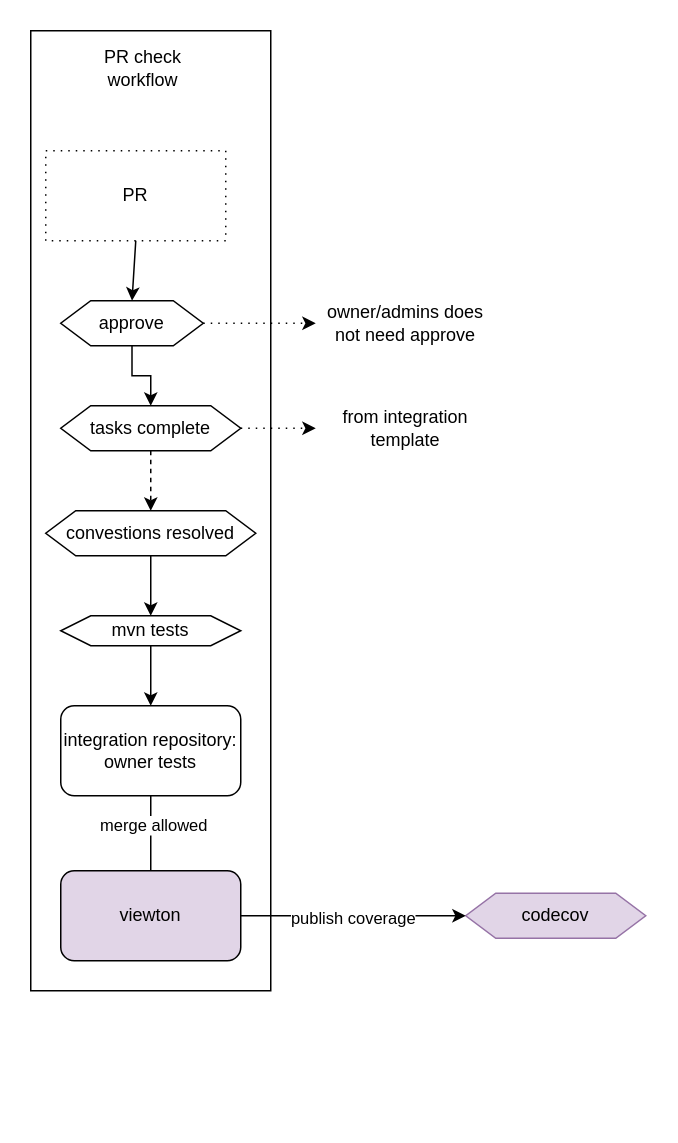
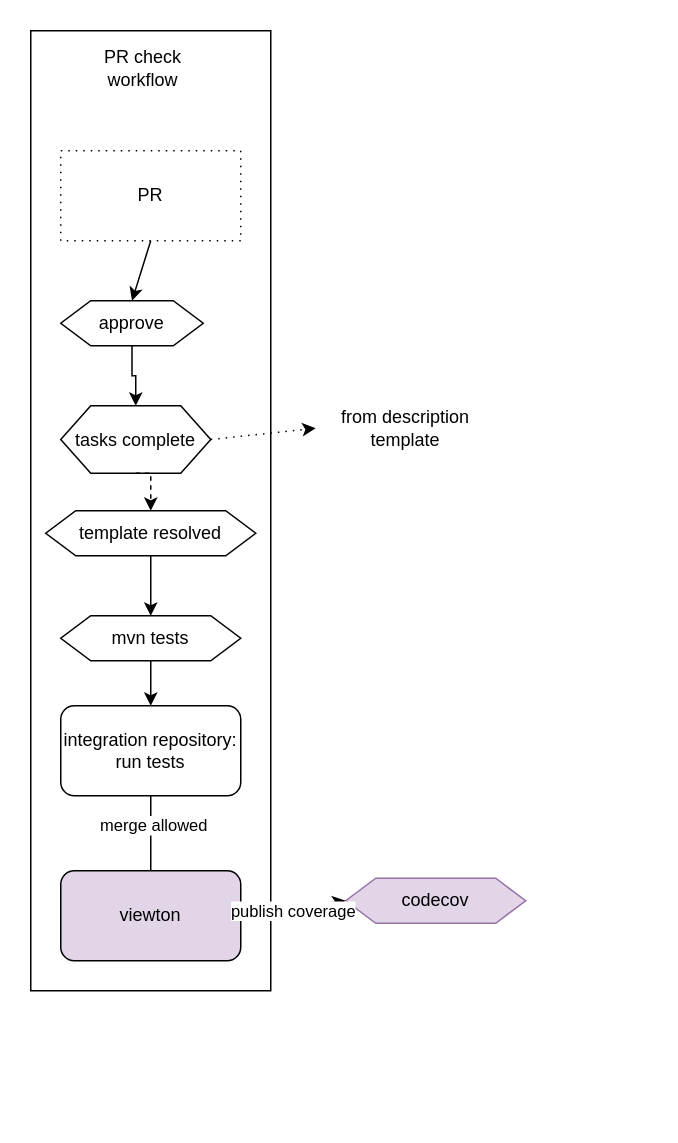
(136, 196) -> (151, 196)
(235, 323) -> none
(406, 323) -> none
(151, 428) -> (136, 440)
(406, 428) -> (406, 428)
(151, 533) -> (151, 533)
(151, 631) -> (151, 638)
(151, 751) -> (151, 751)
(556, 916) -> (436, 901)
